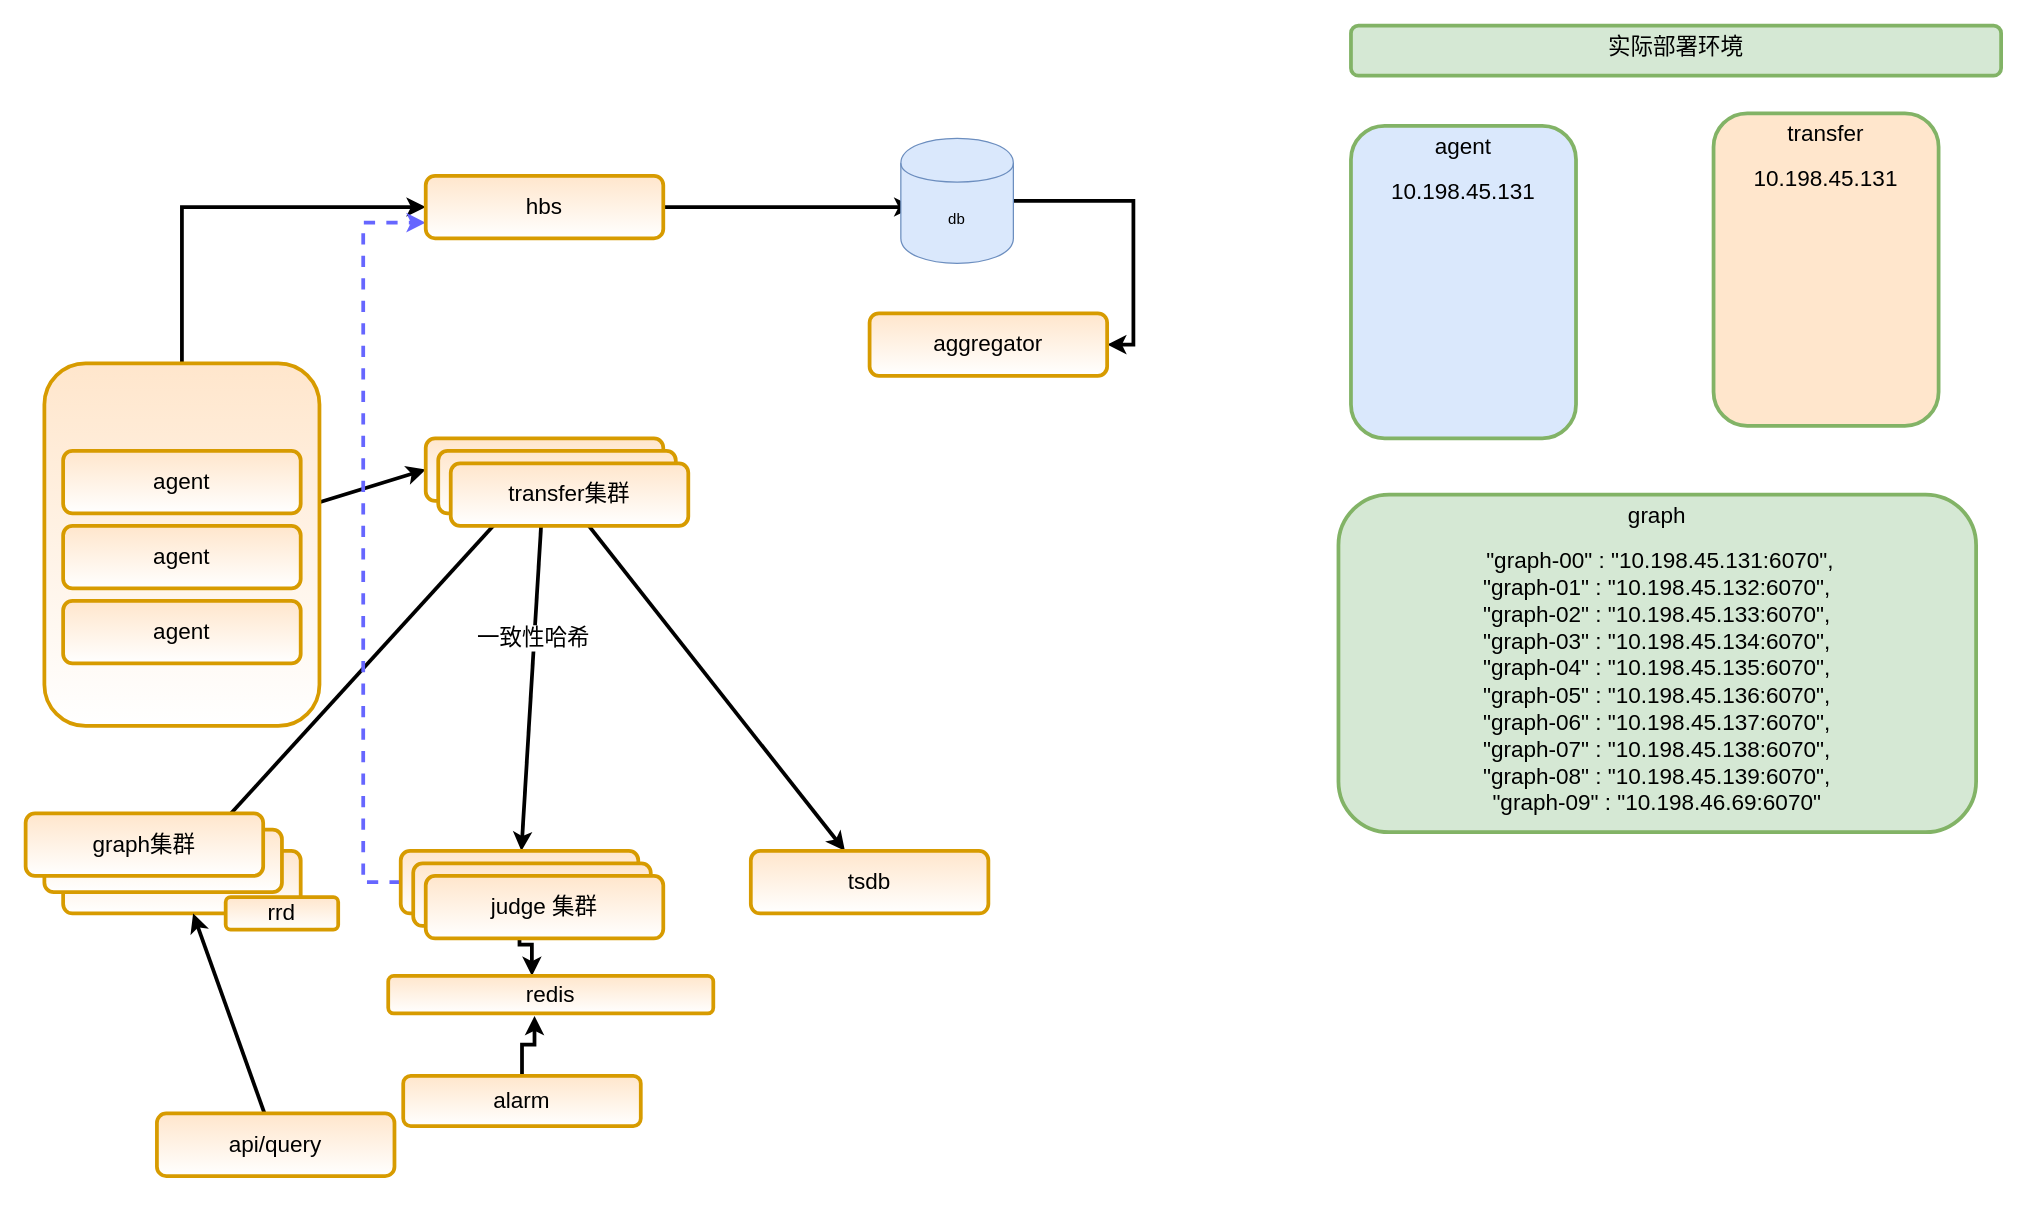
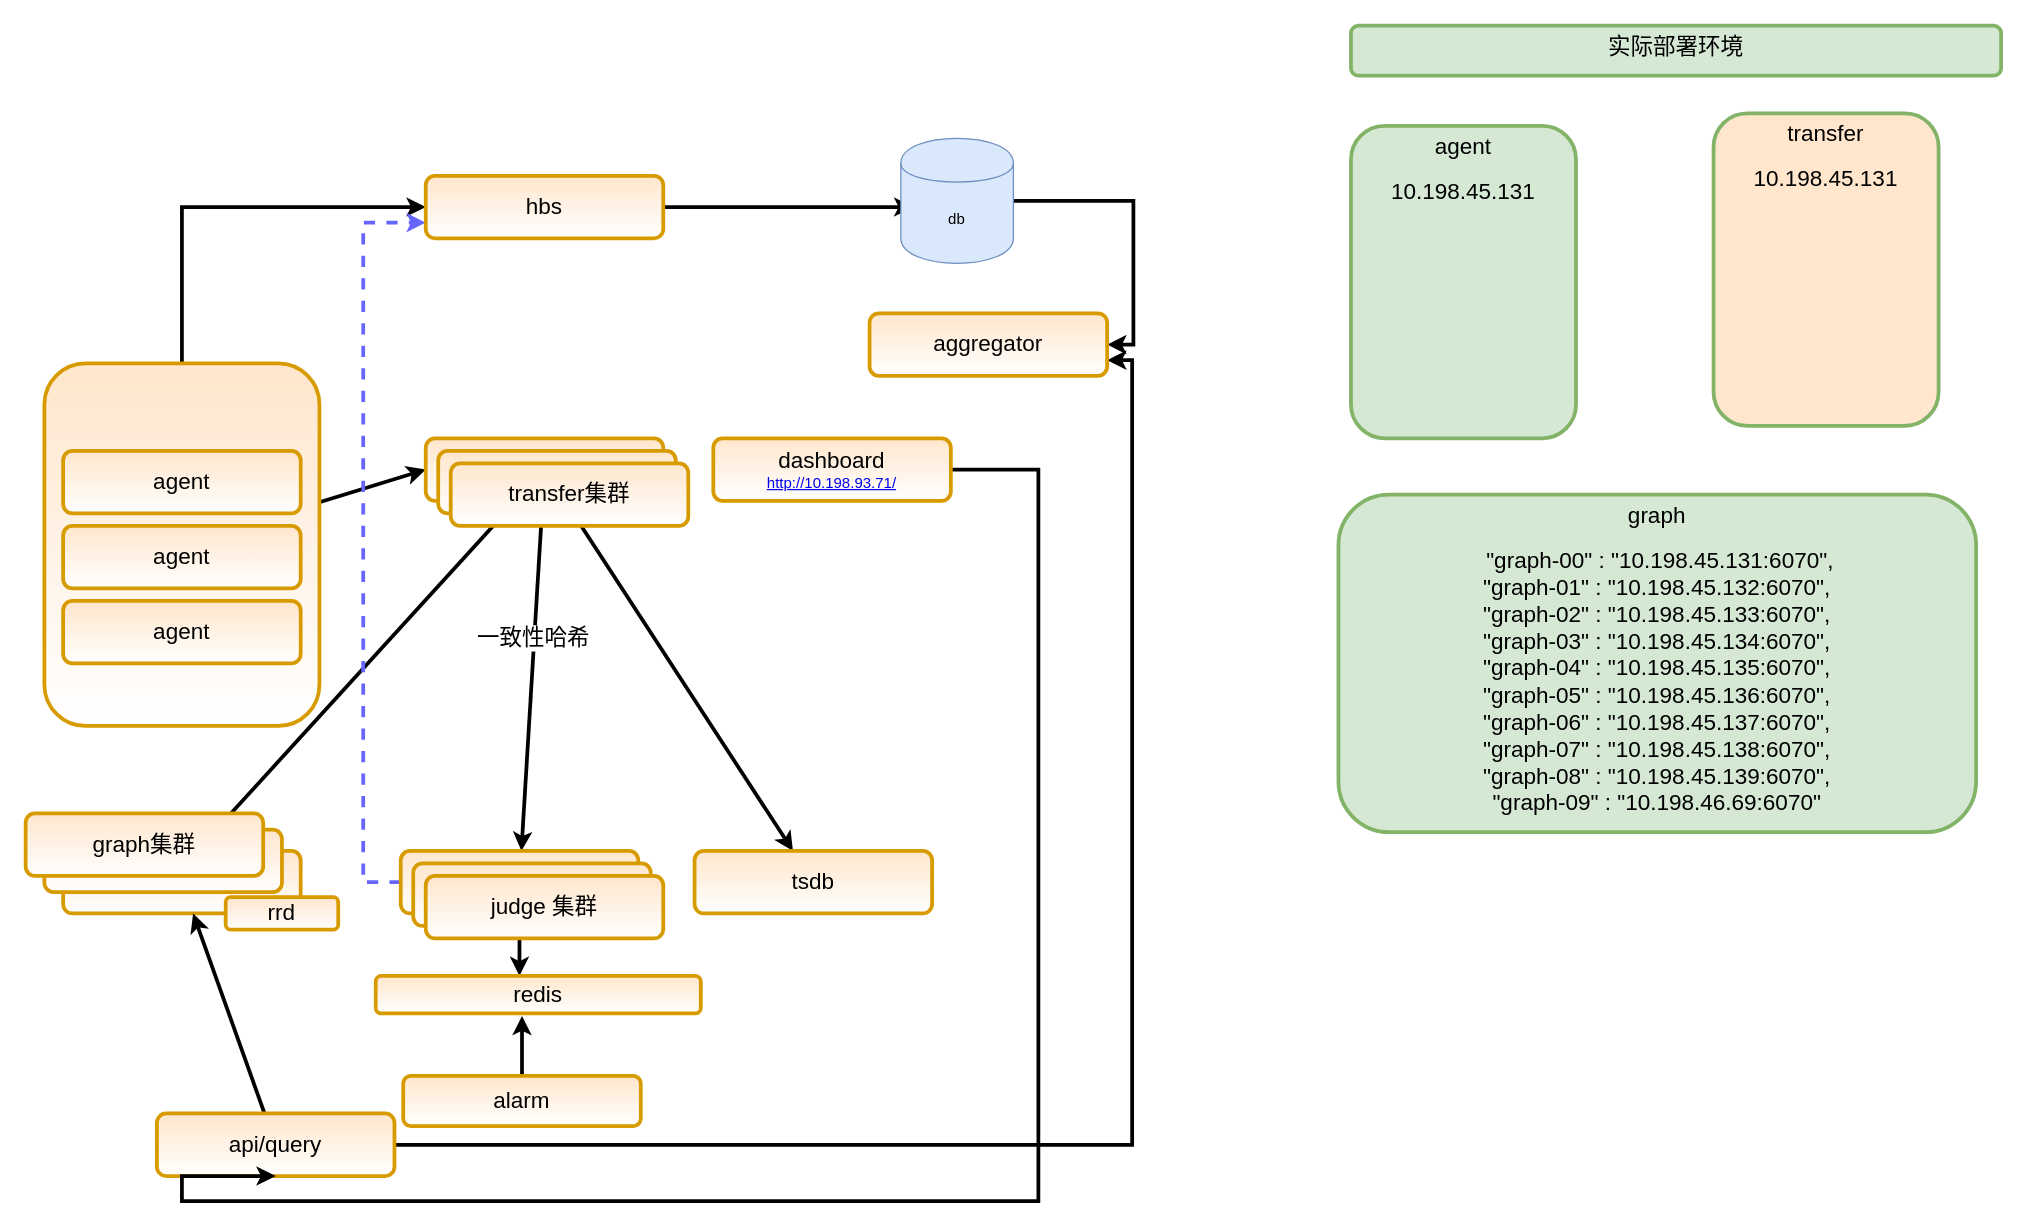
(1463, 282) -> (1463, 282)
none -> (832, 469)
(869, 882) -> (813, 882)
(551, 994) -> (538, 994)
none -> (1132, 1115)
none -> (966, 1201)
